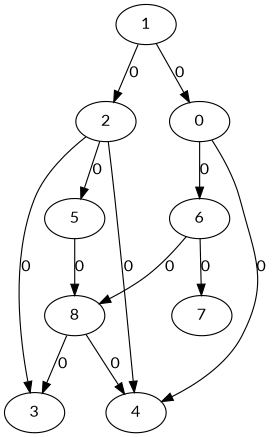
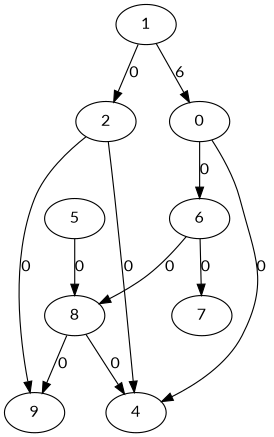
(180, 73) -> (180, 73)
(92, 165) -> none
(35, 413) -> (35, 413)
